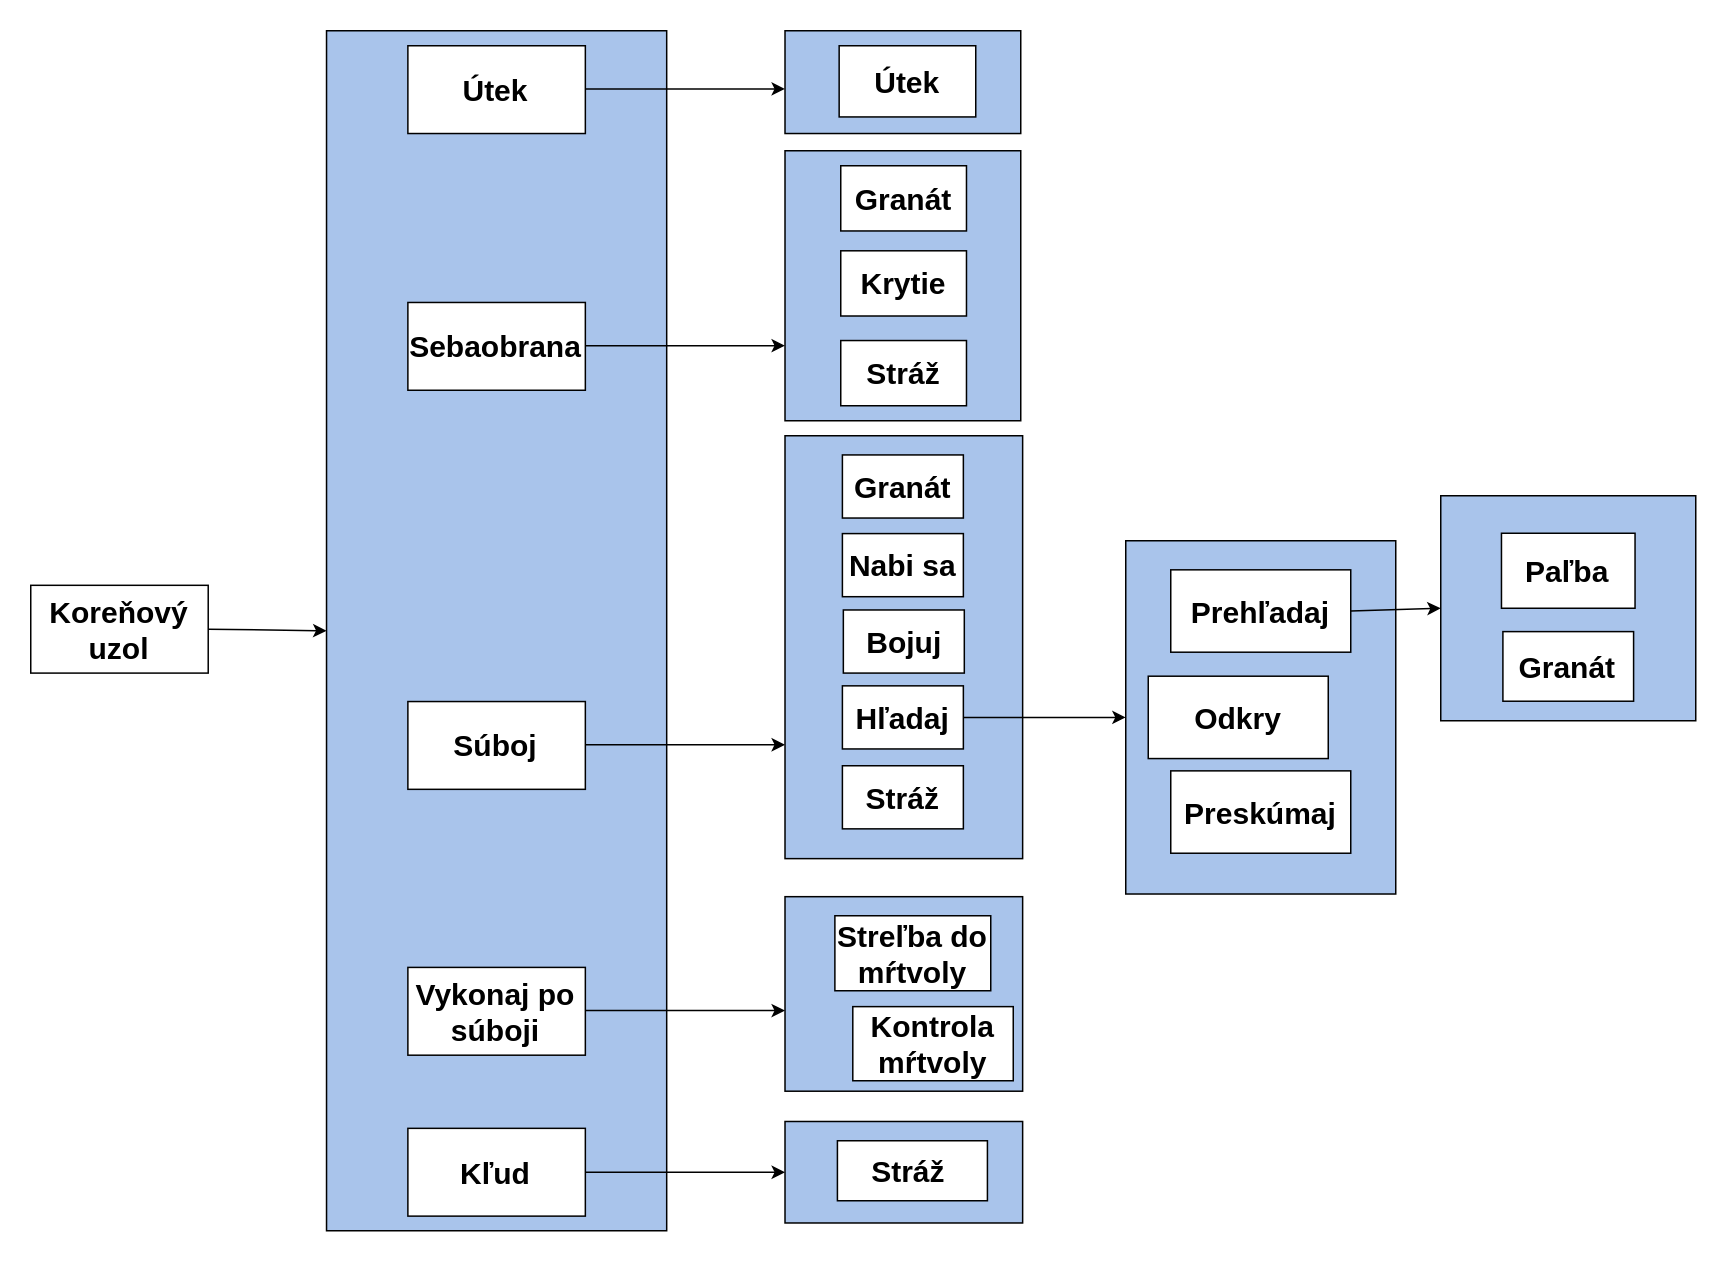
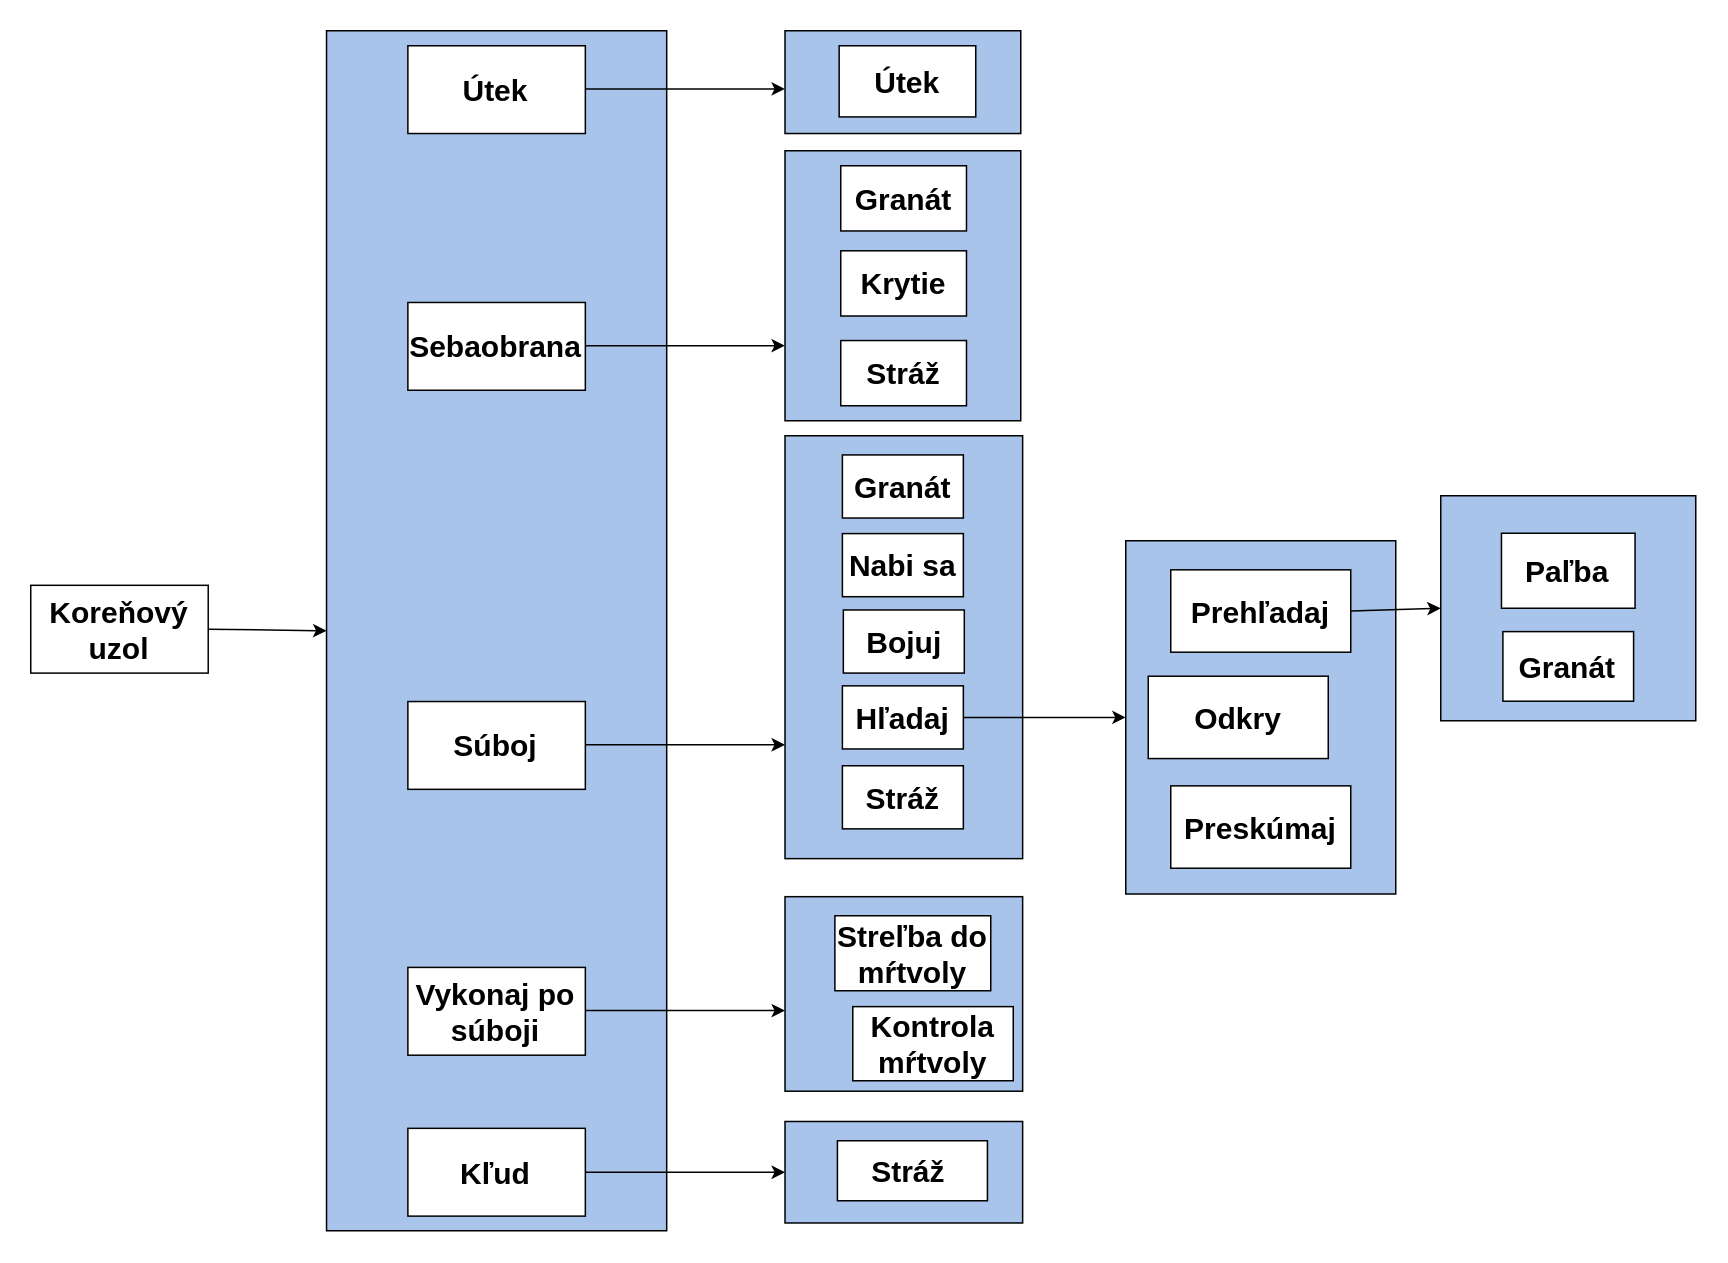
(1261, 812) -> (1261, 827)
